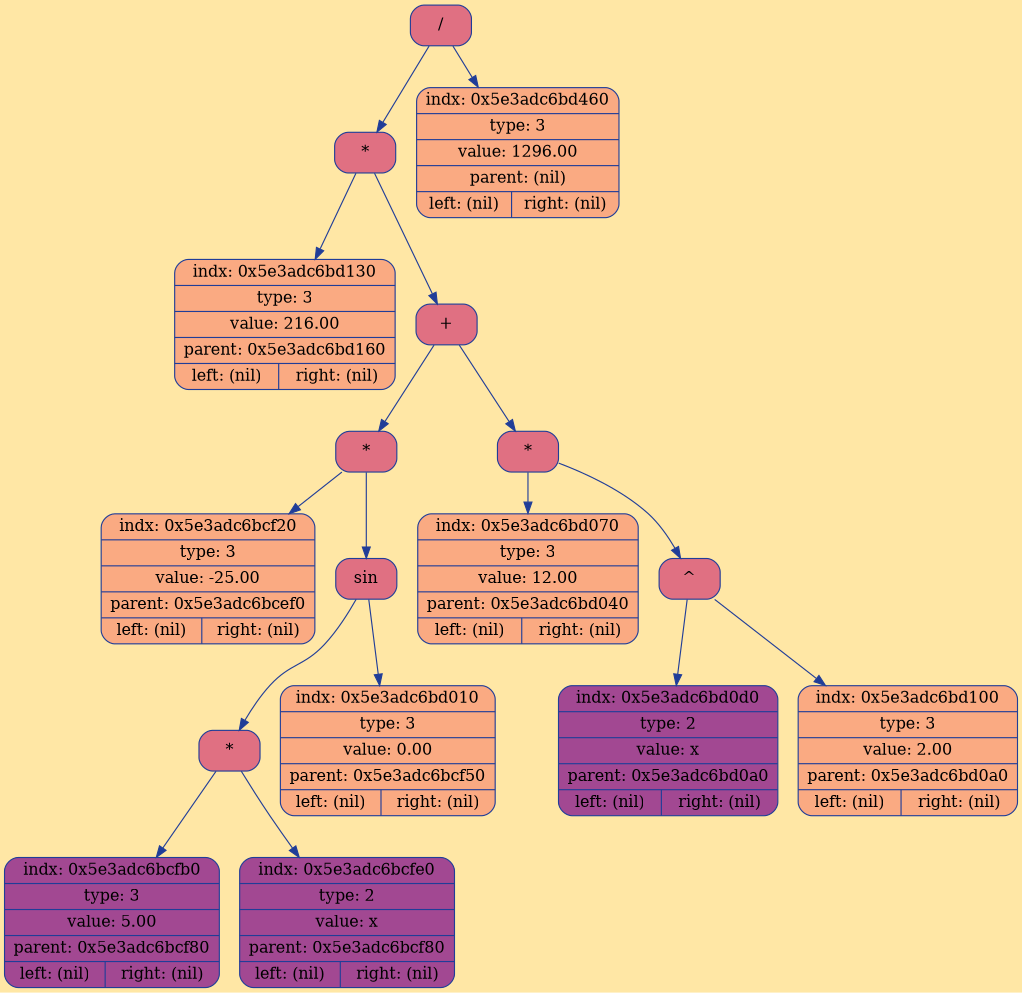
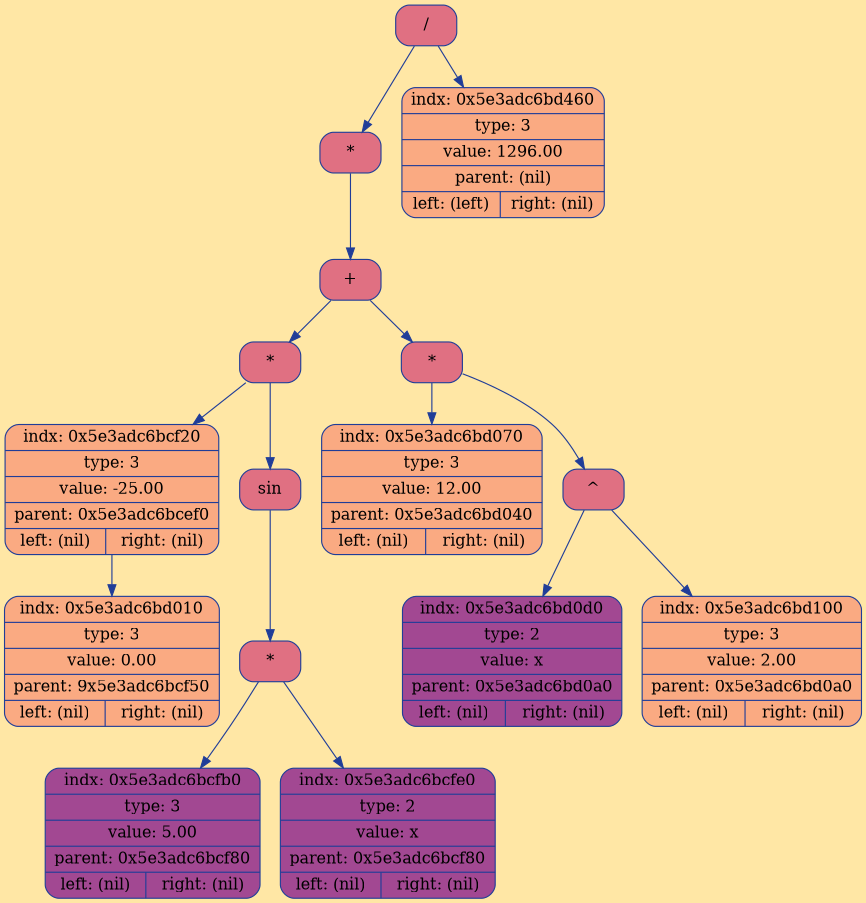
(464, 204) -> (451, 204)
(285, 324) -> none
(374, 637) -> (112, 570)
(388, 776) -> (112, 687)
